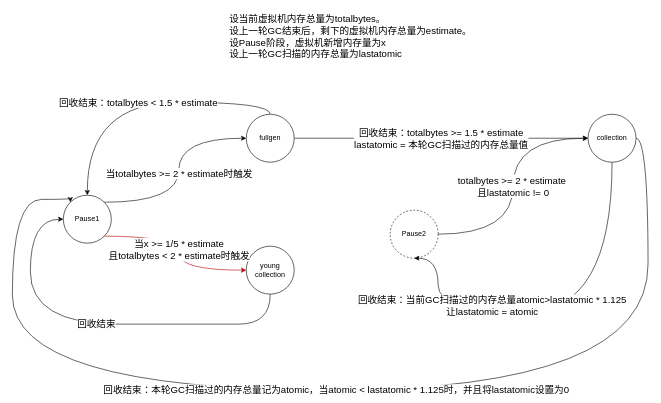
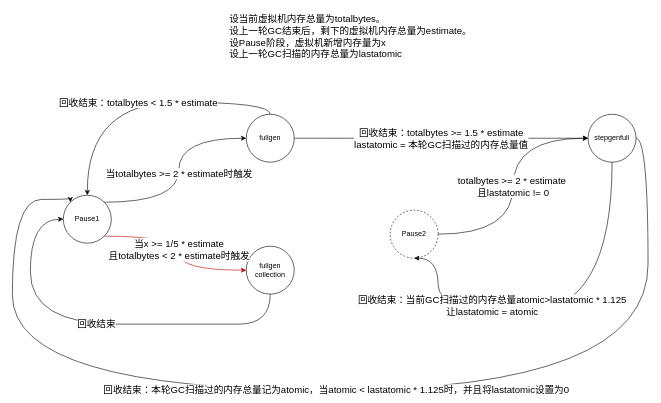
(612, 138) -> (612, 138)
(270, 270) -> (270, 270)
